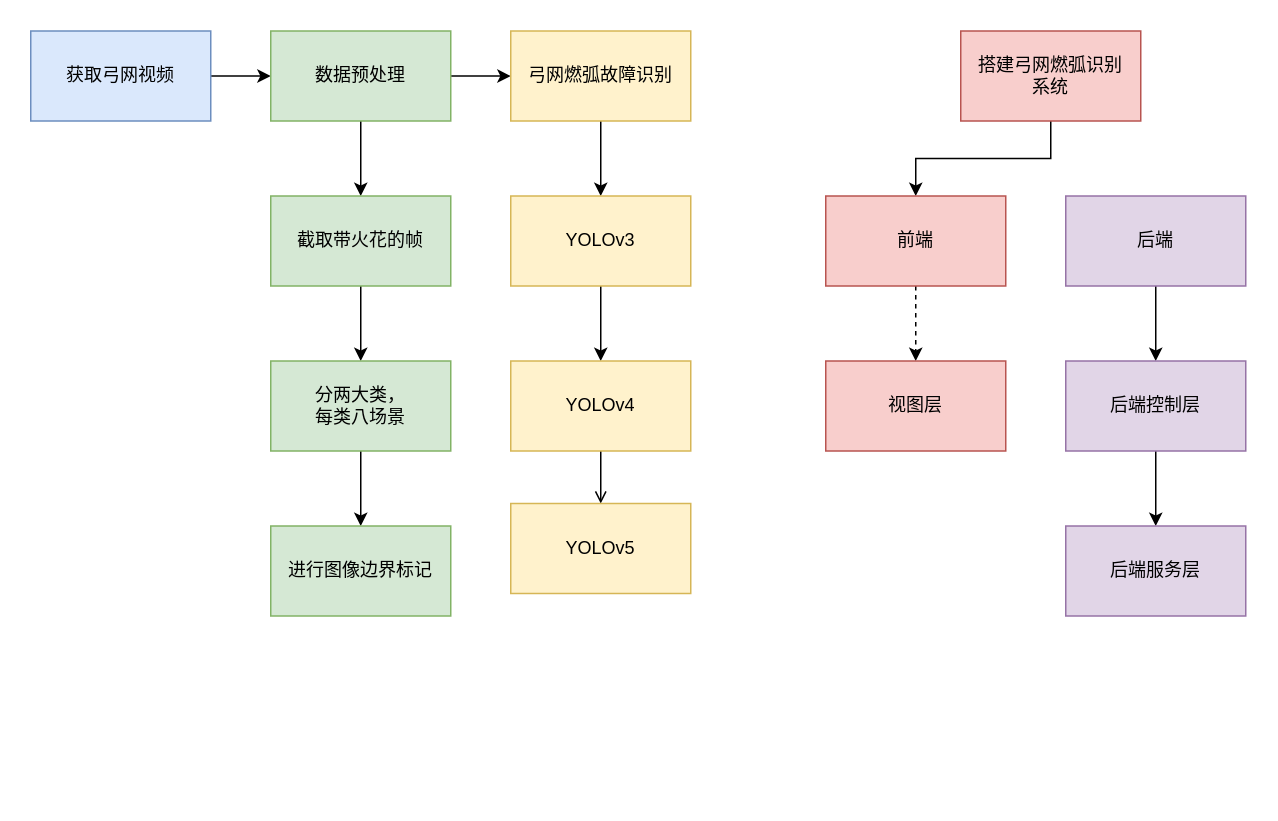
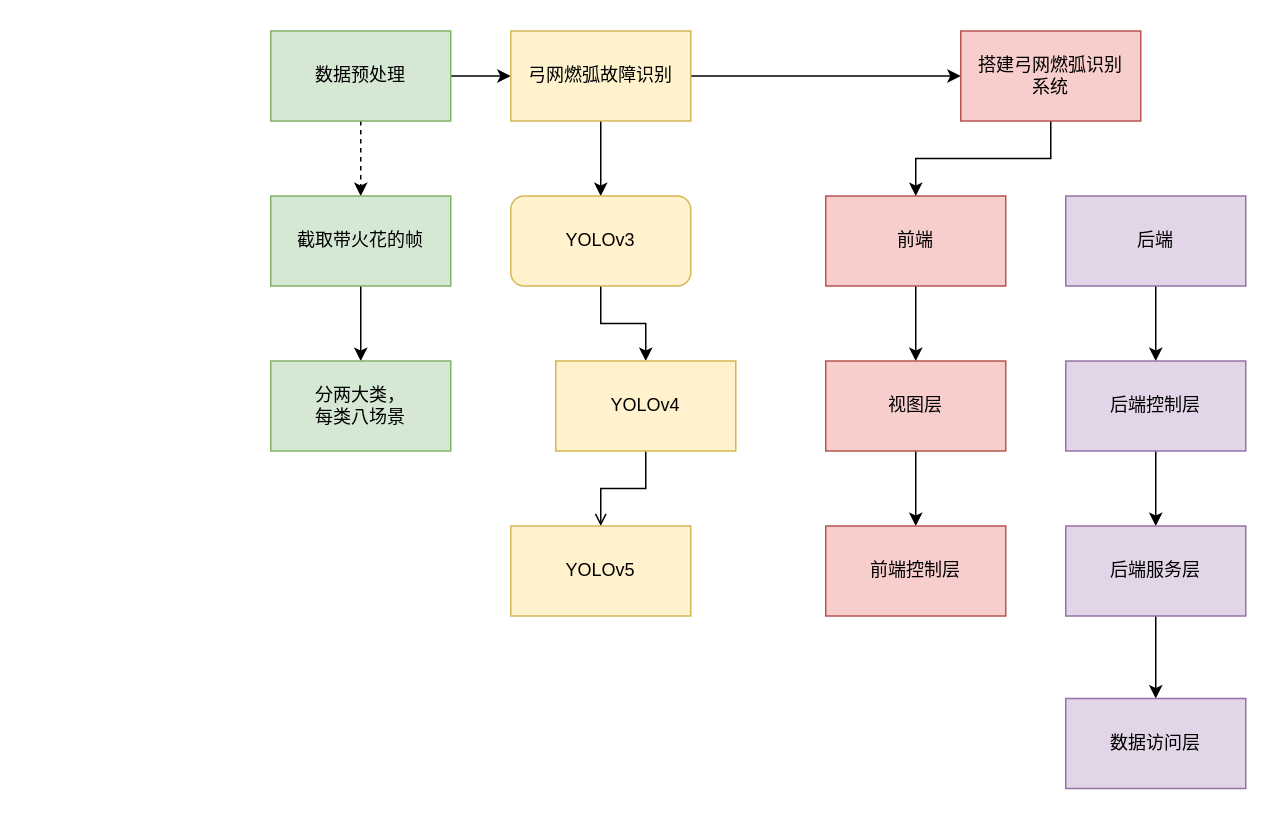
(121, 76) -> none
(236, 76) -> none
none -> (821, 76)
(361, 154) -> (361, 154)
(601, 241) -> (601, 241)
(916, 319) -> (916, 319)
(601, 406) -> (646, 406)
(361, 483) -> none
none -> (916, 483)
(601, 548) -> (601, 571)
(361, 571) -> none
none -> (916, 571)
none -> (1156, 652)
none -> (1156, 743)
